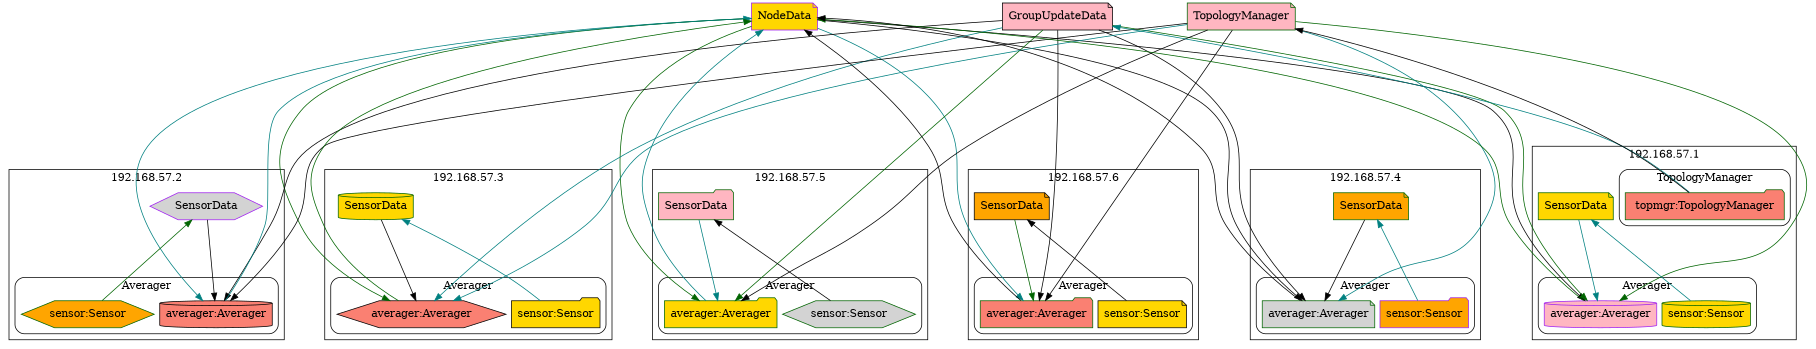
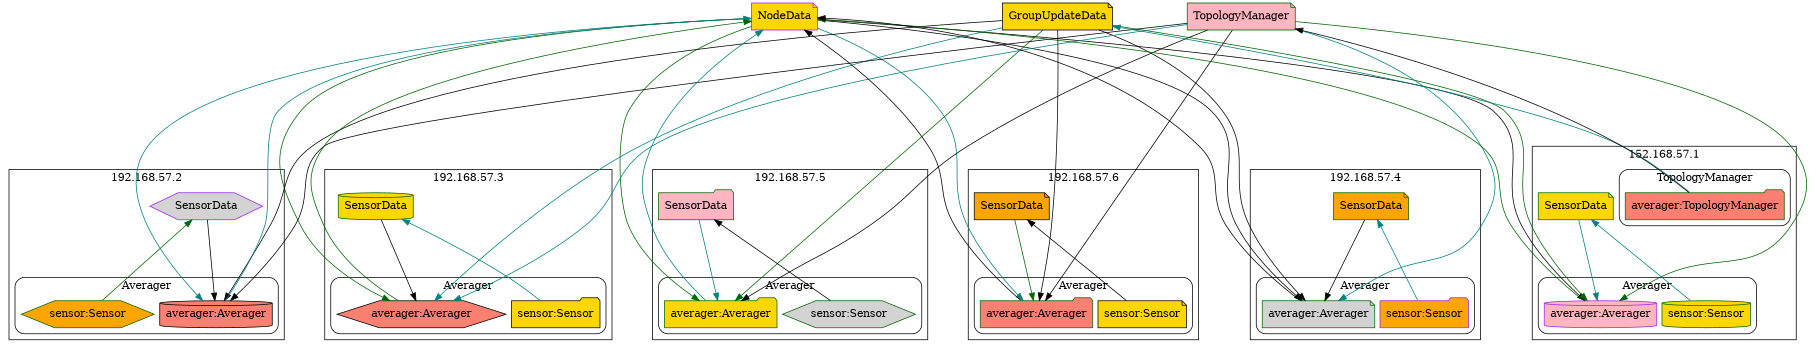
(1058, 16) -> (1058, 16)
(1664, 155) -> (1664, 155)
(1705, 206) -> (1705, 206)
